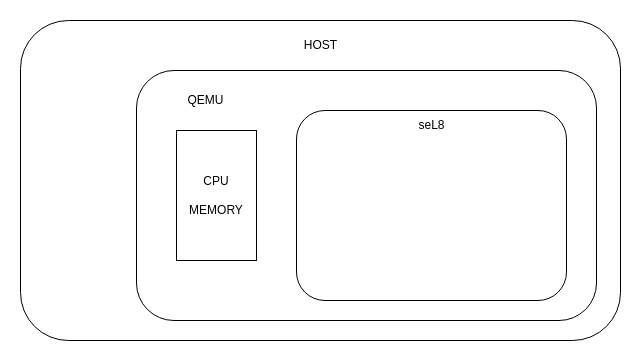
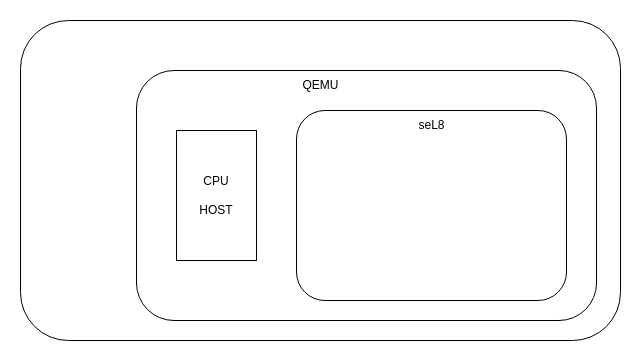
(321, 46) -> none
(206, 101) -> (321, 86)
(217, 196) -> (217, 196)
